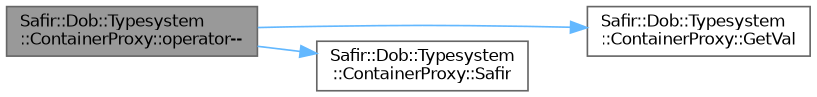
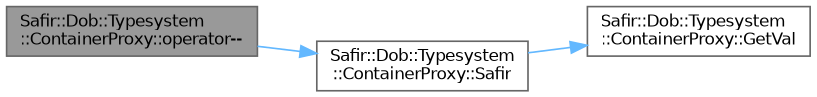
(414, 25) -> (549, 50)
